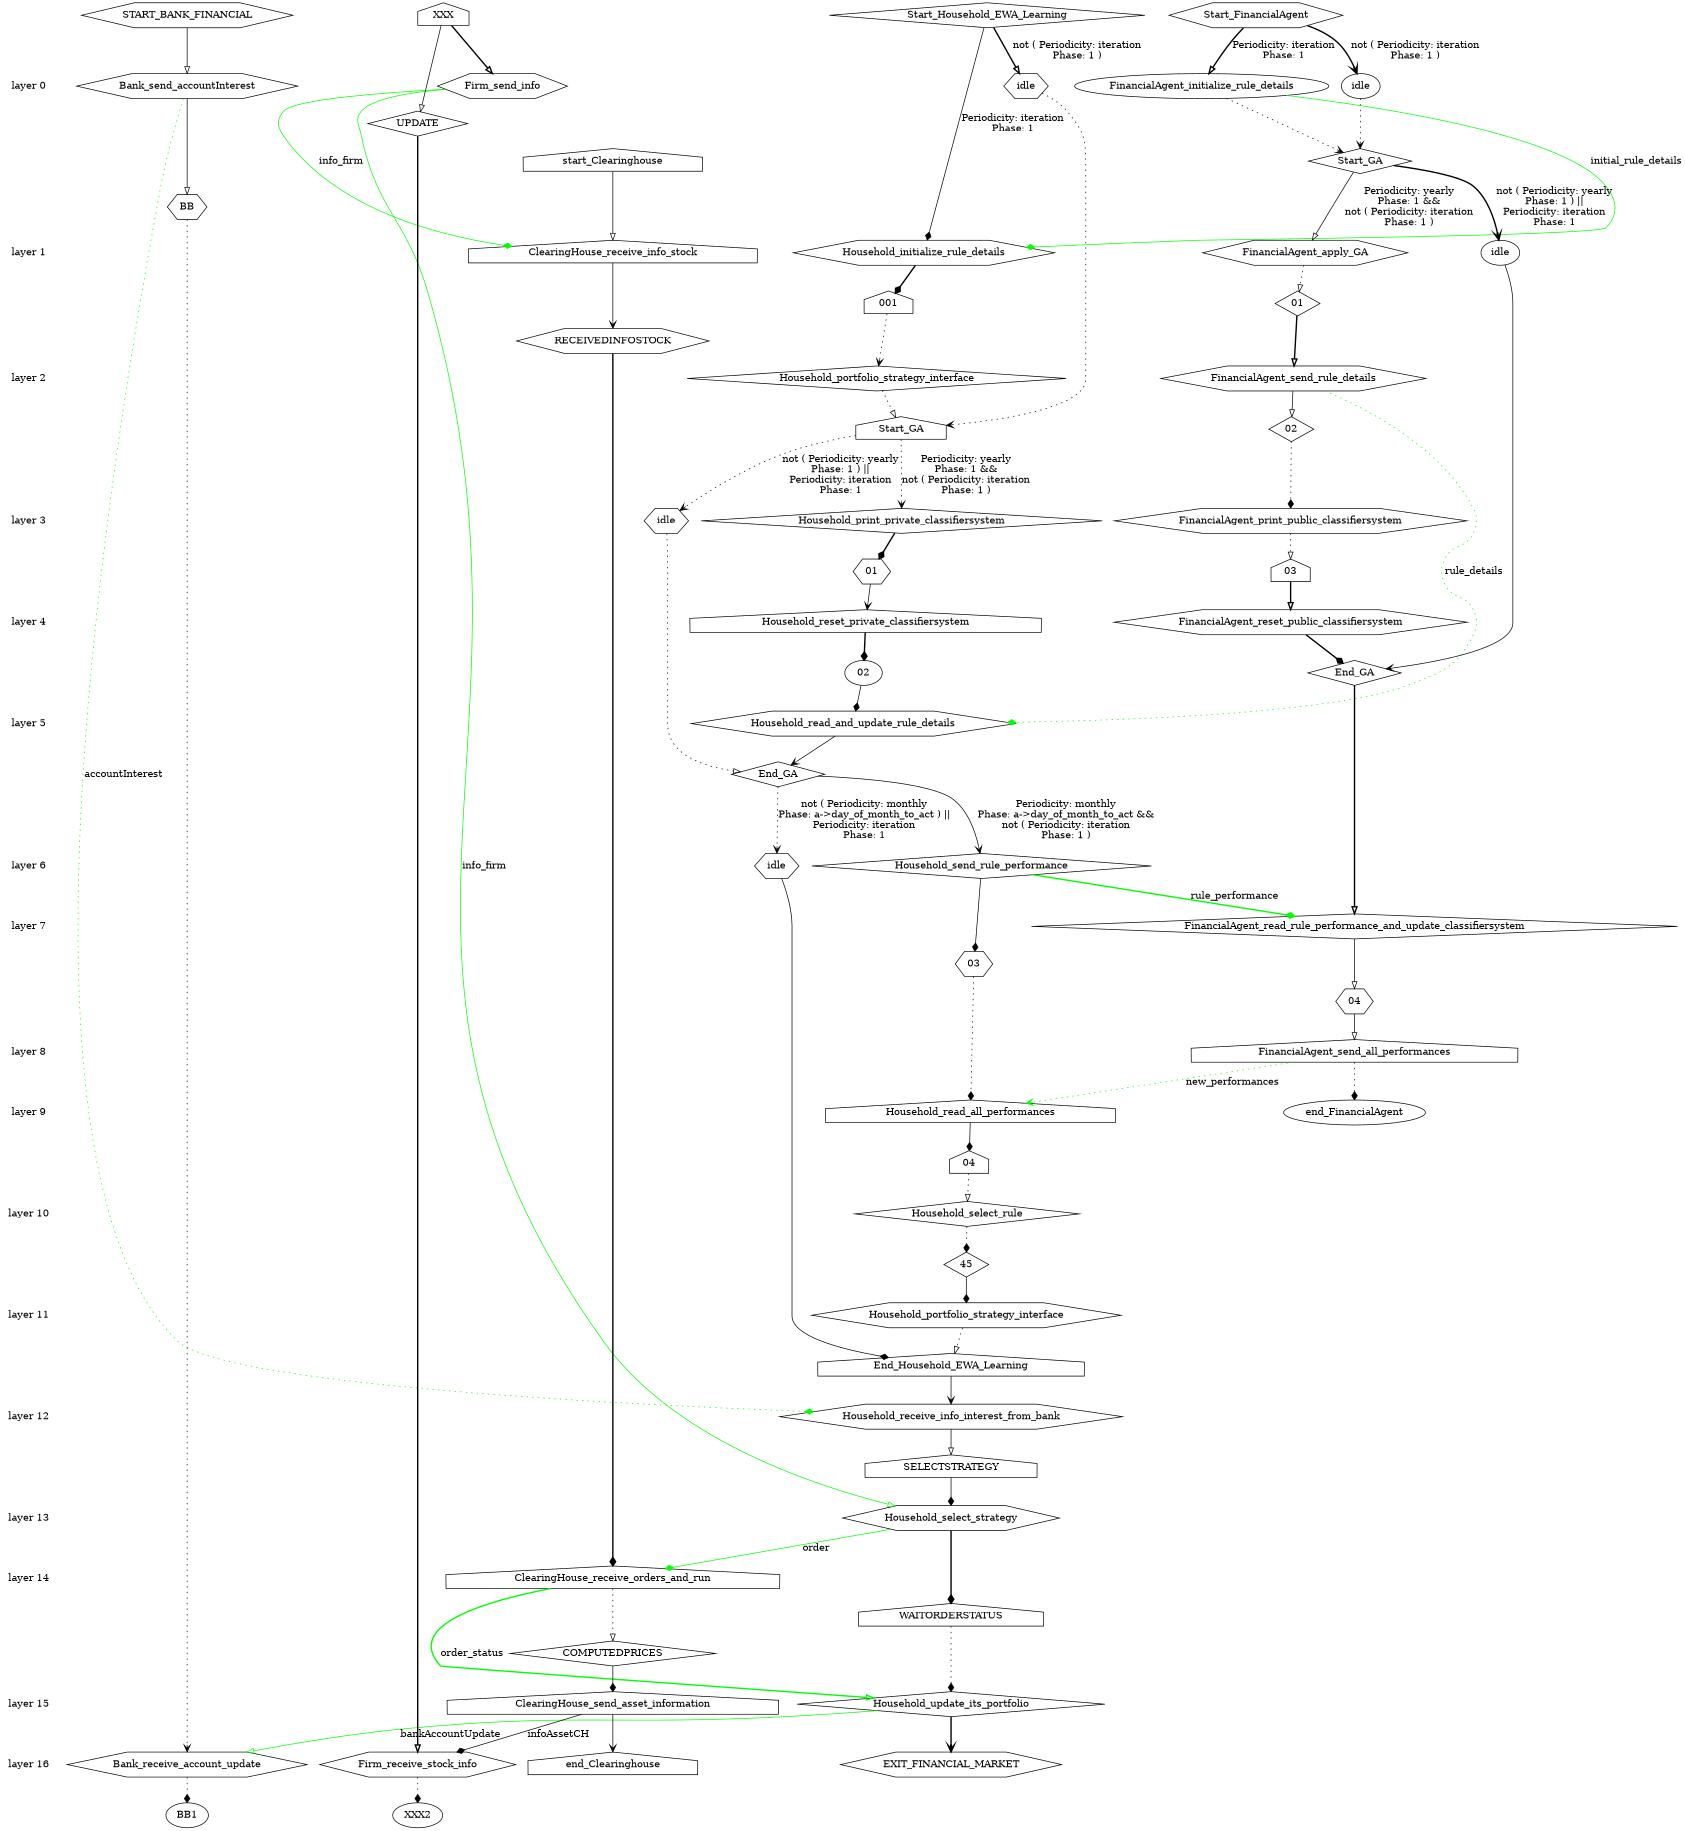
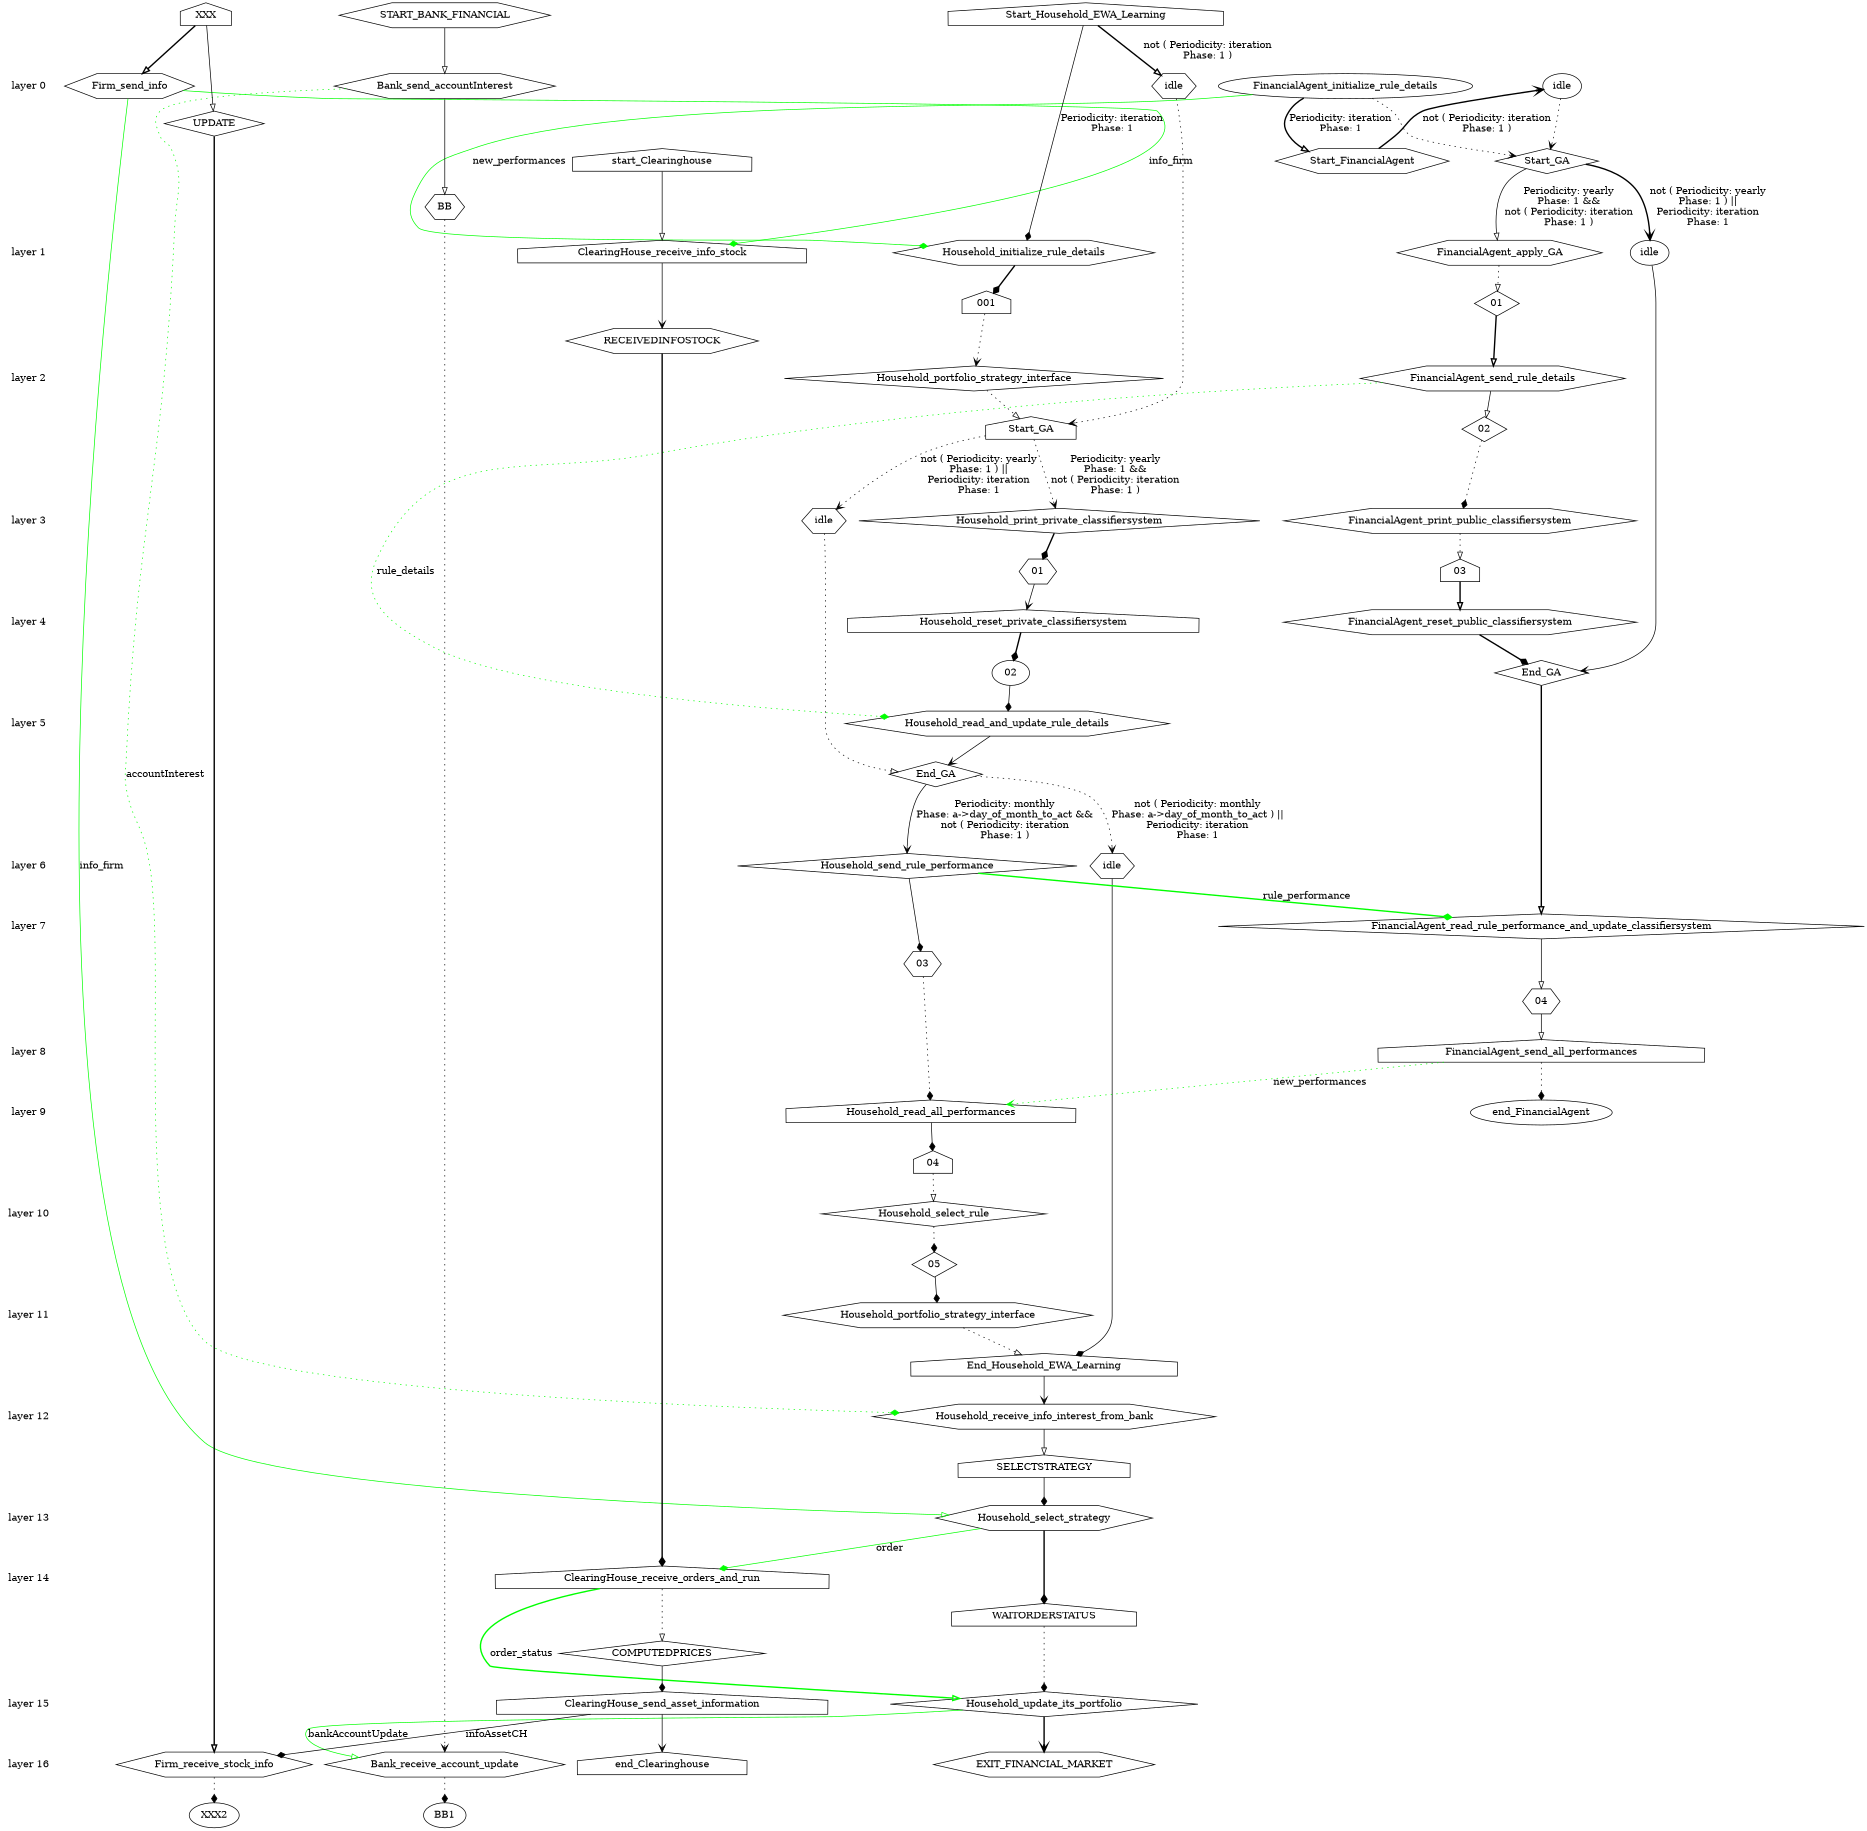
(987, 15) -> (1086, 15)
(1227, 47) -> (1285, 123)
(1636, 161) -> (519, 161)
(966, 1265) -> (934, 1265)
